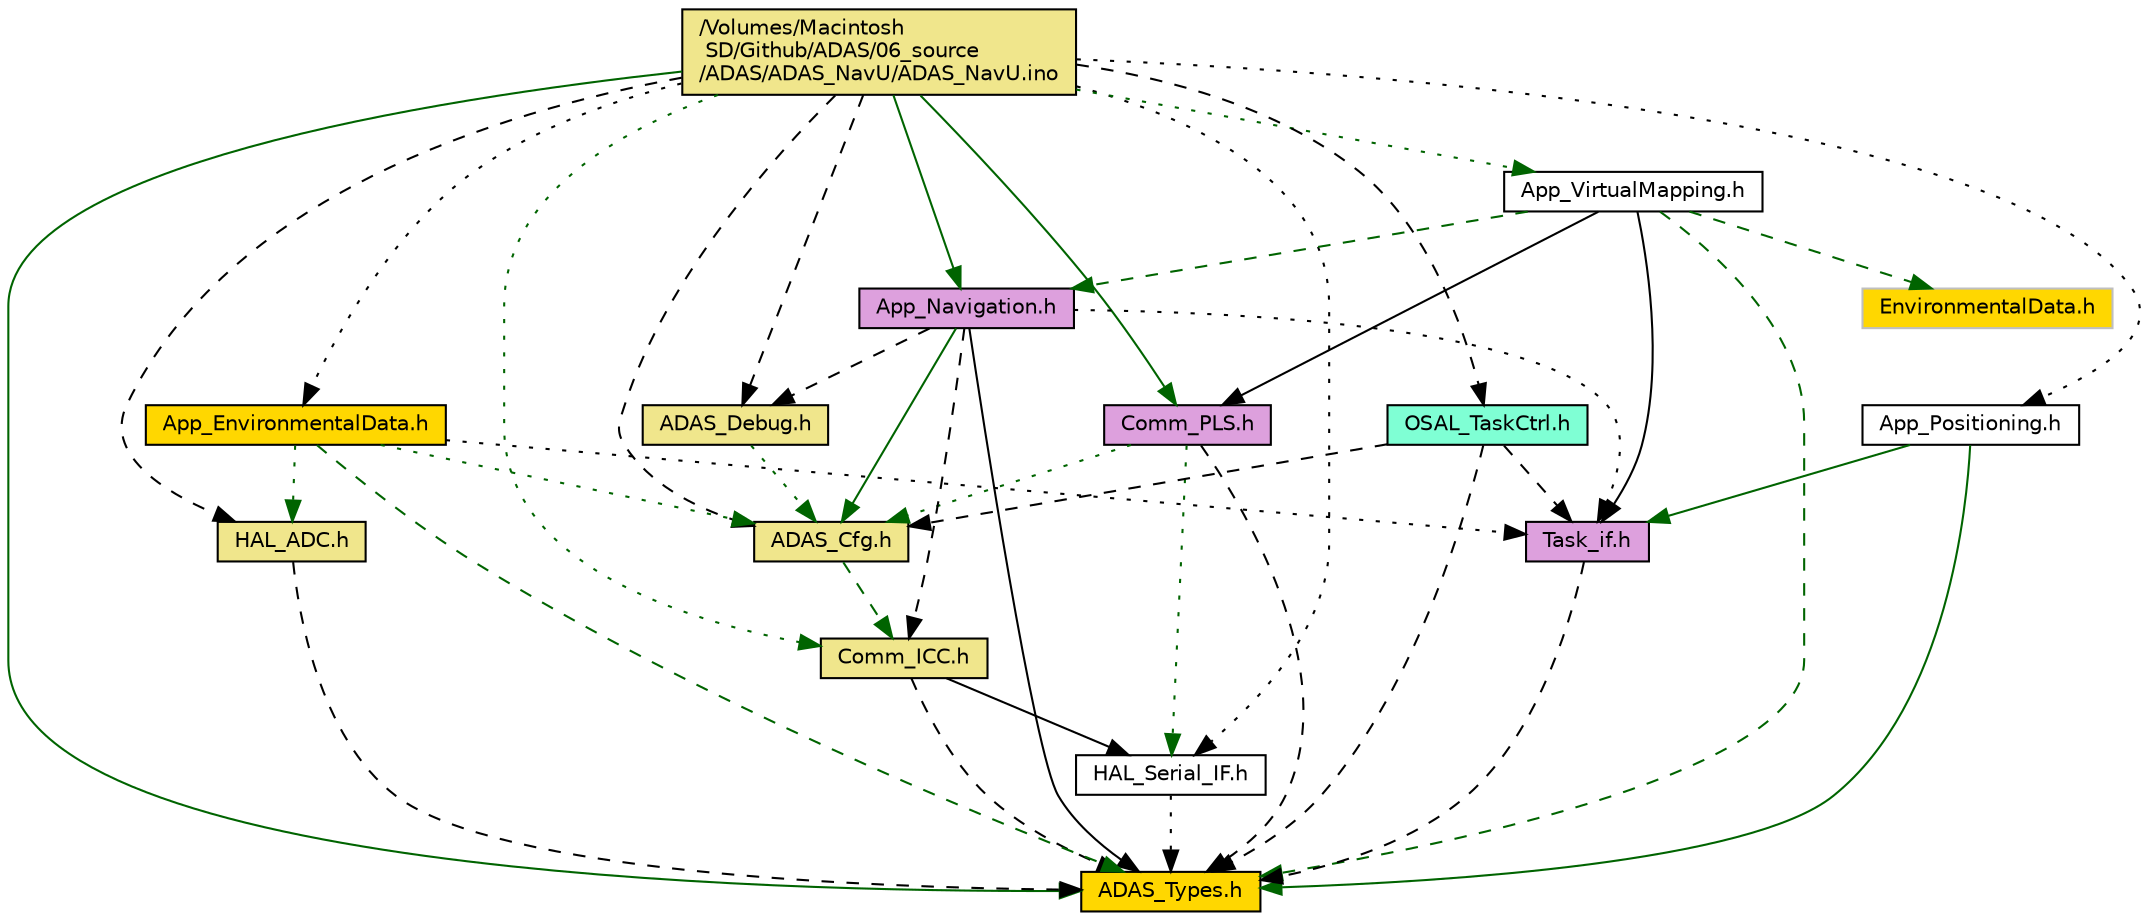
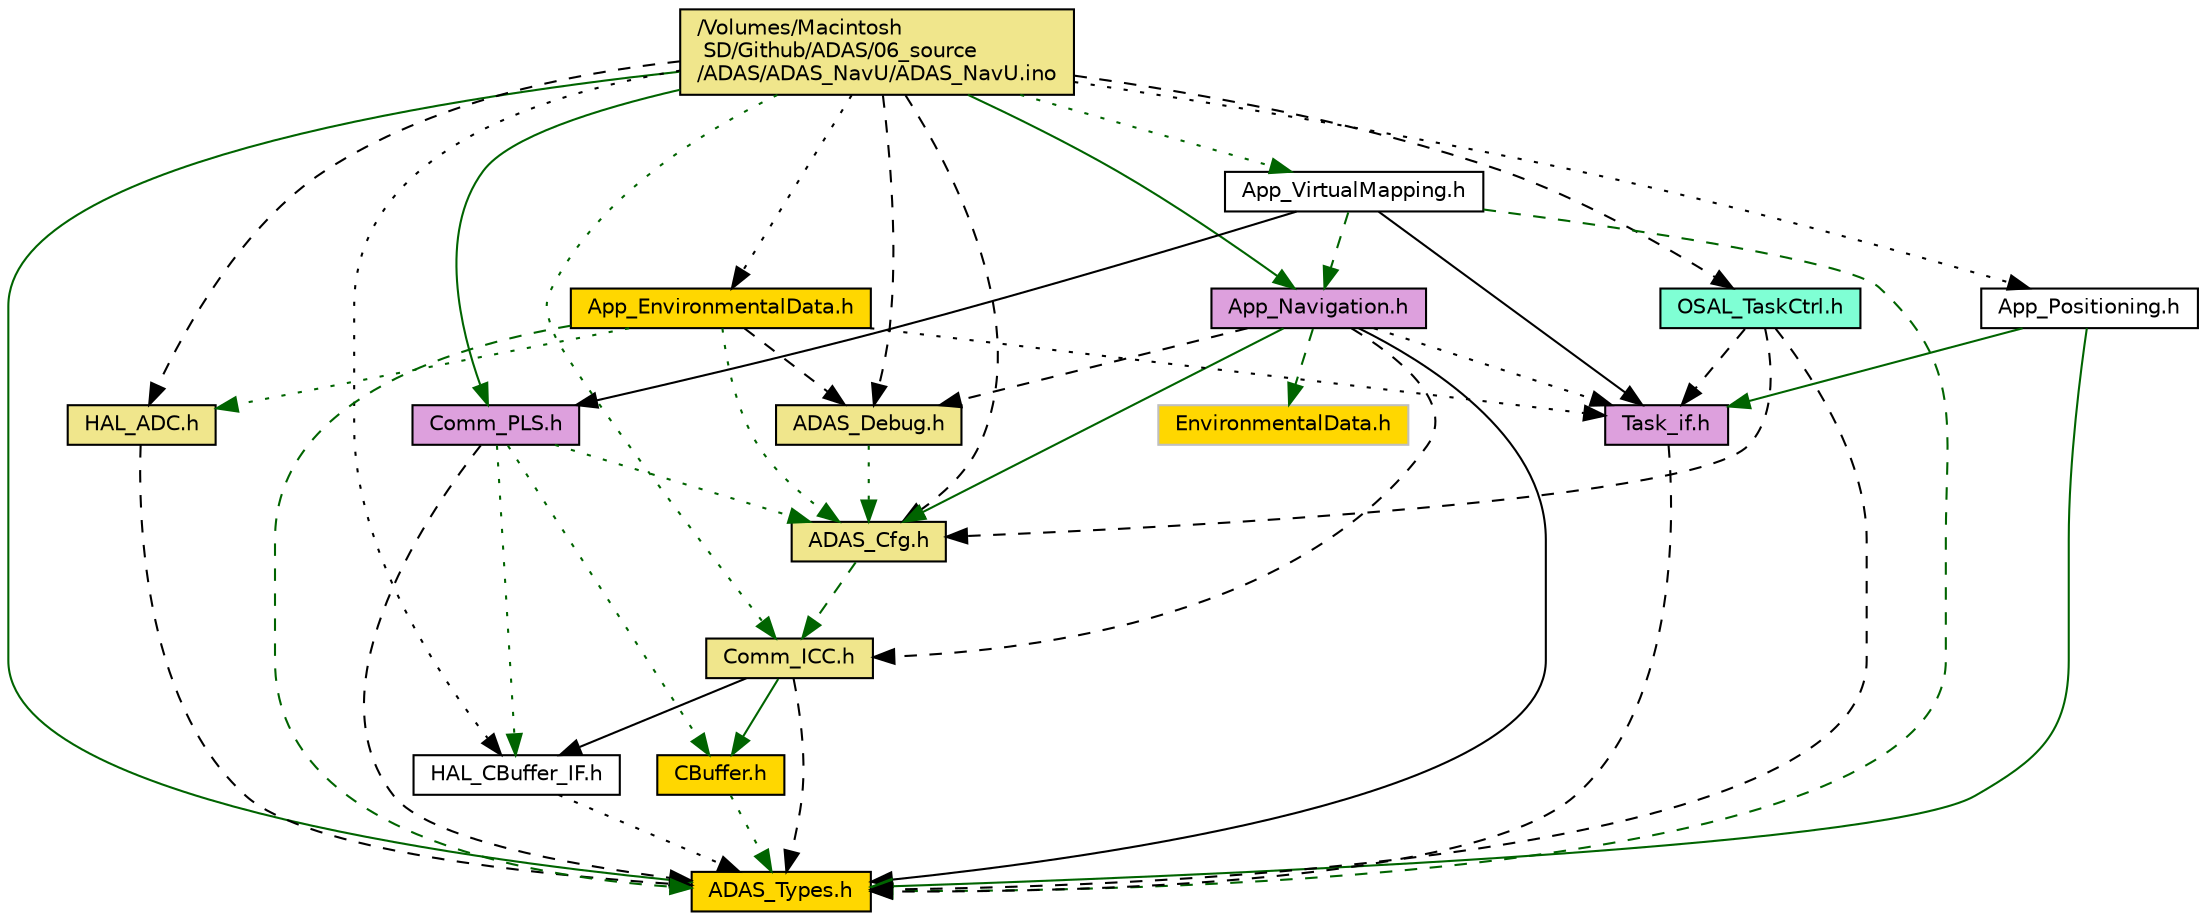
(1800, 247) -> (1304, 357)
none -> (796, 368)
none -> (721, 775)
(1171, 775) -> (517, 775)
